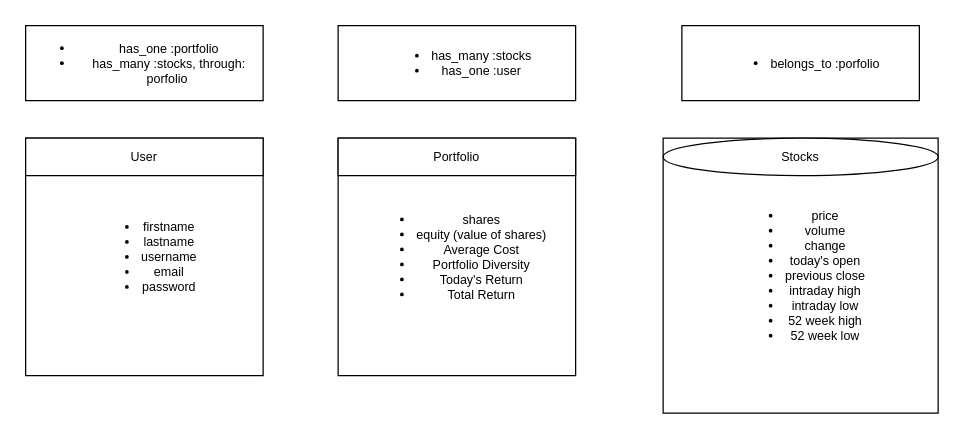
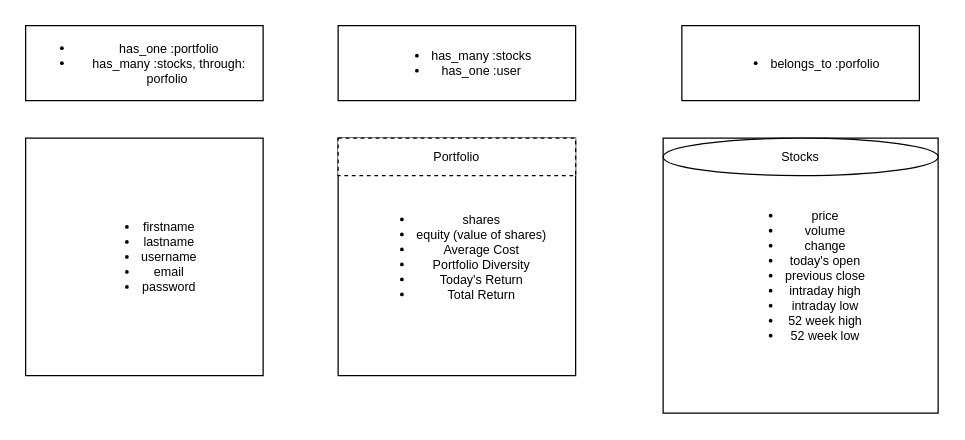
(144, 157) -> none
(457, 157) -> (457, 157)
